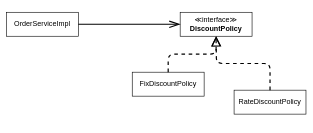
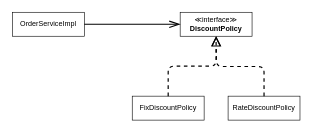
(42, 24) -> (48, 24)
(168, 84) -> (168, 108)
(270, 102) -> (264, 108)
